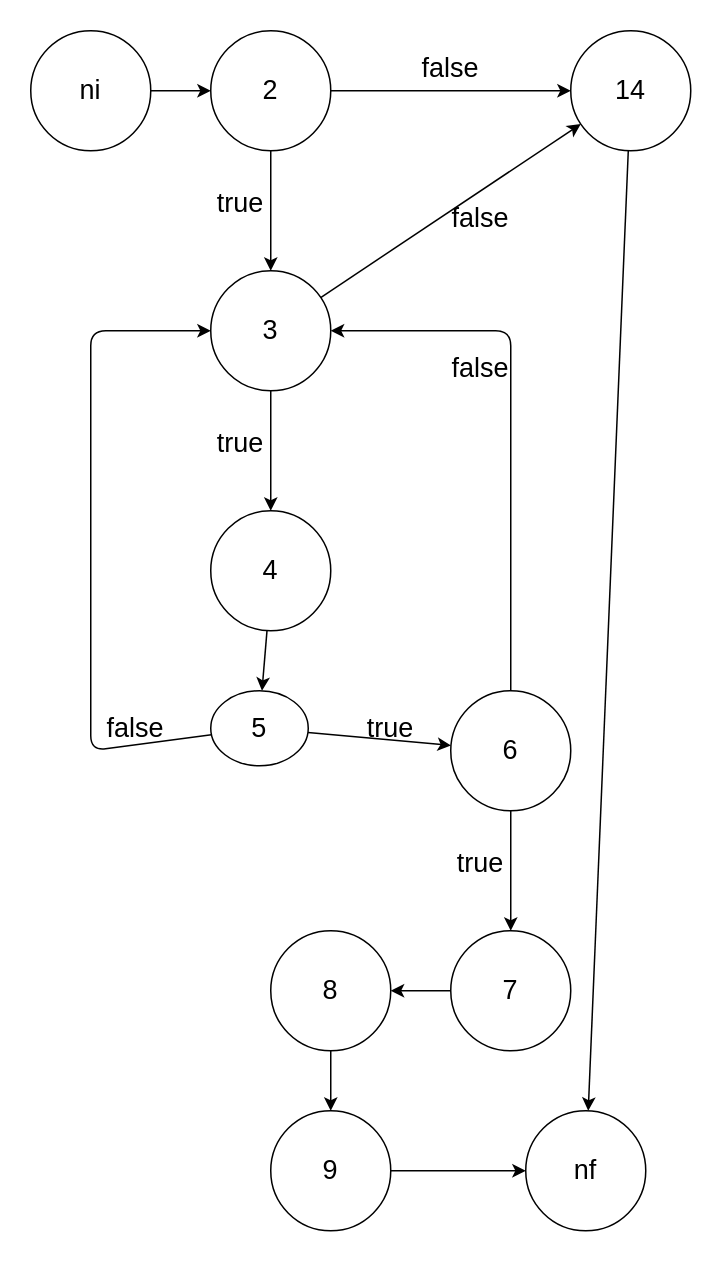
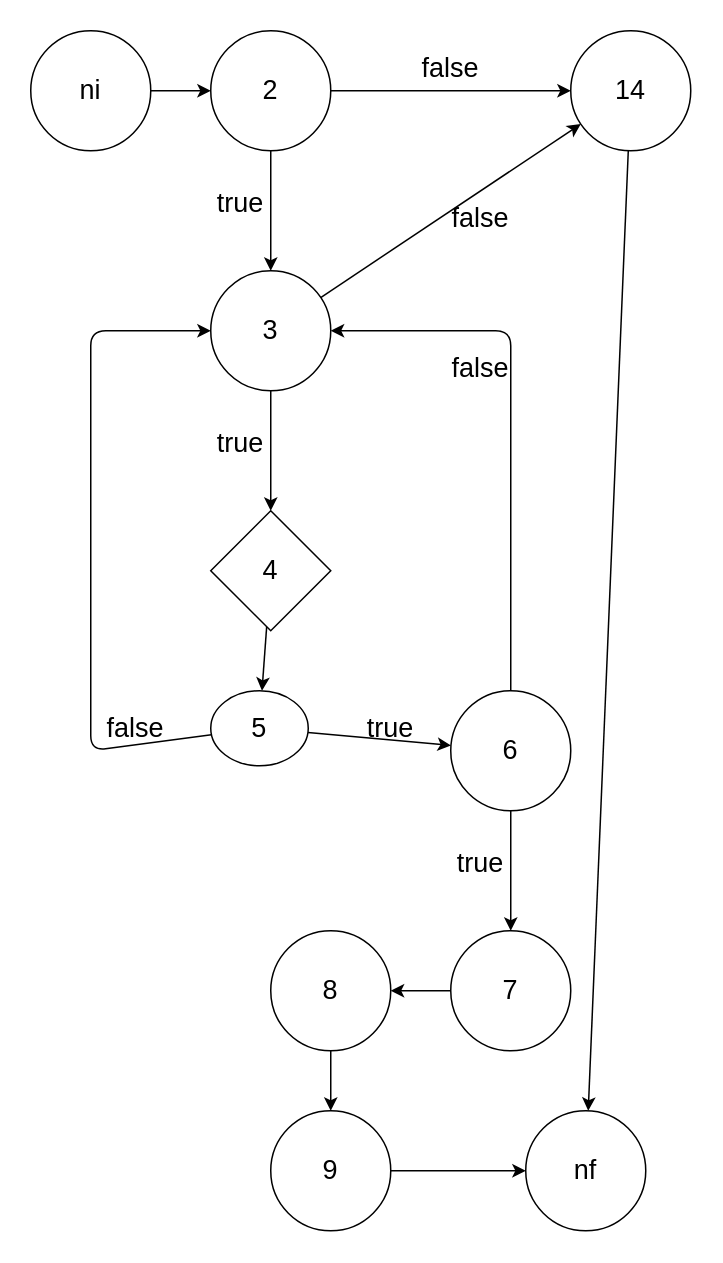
(271, 571) -> (271, 571)
